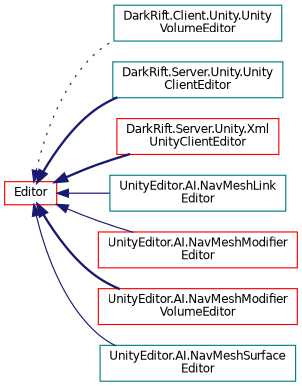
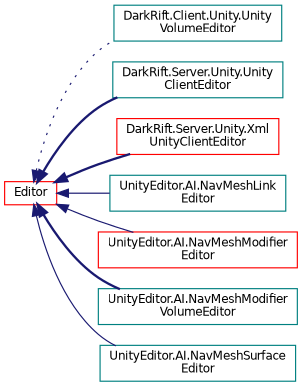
(198, 307) -> (198, 307)
